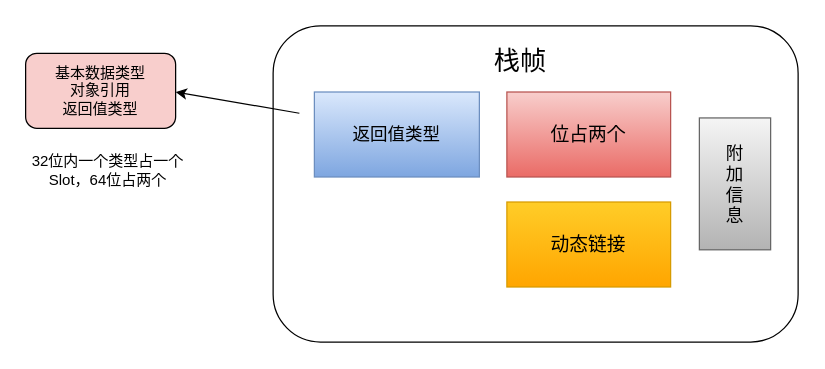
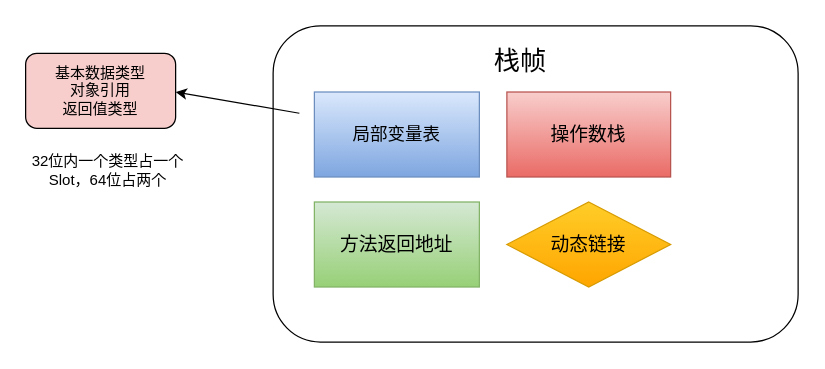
(397, 134) -> (397, 134)
(589, 134) -> (589, 134)
(735, 184) -> none
none -> (397, 244)
(589, 244) -> (589, 244)
